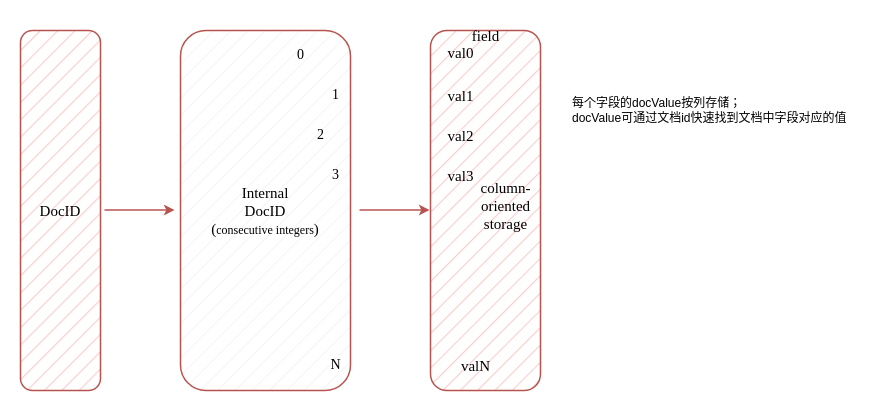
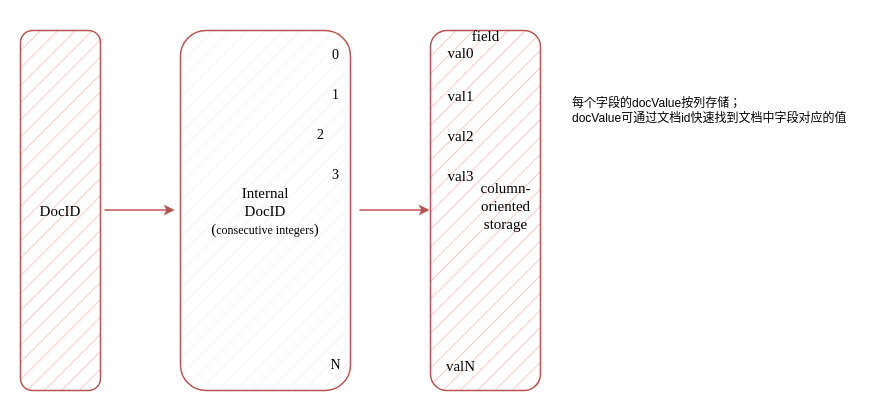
(301, 56) -> (336, 56)
(476, 366) -> (461, 366)
